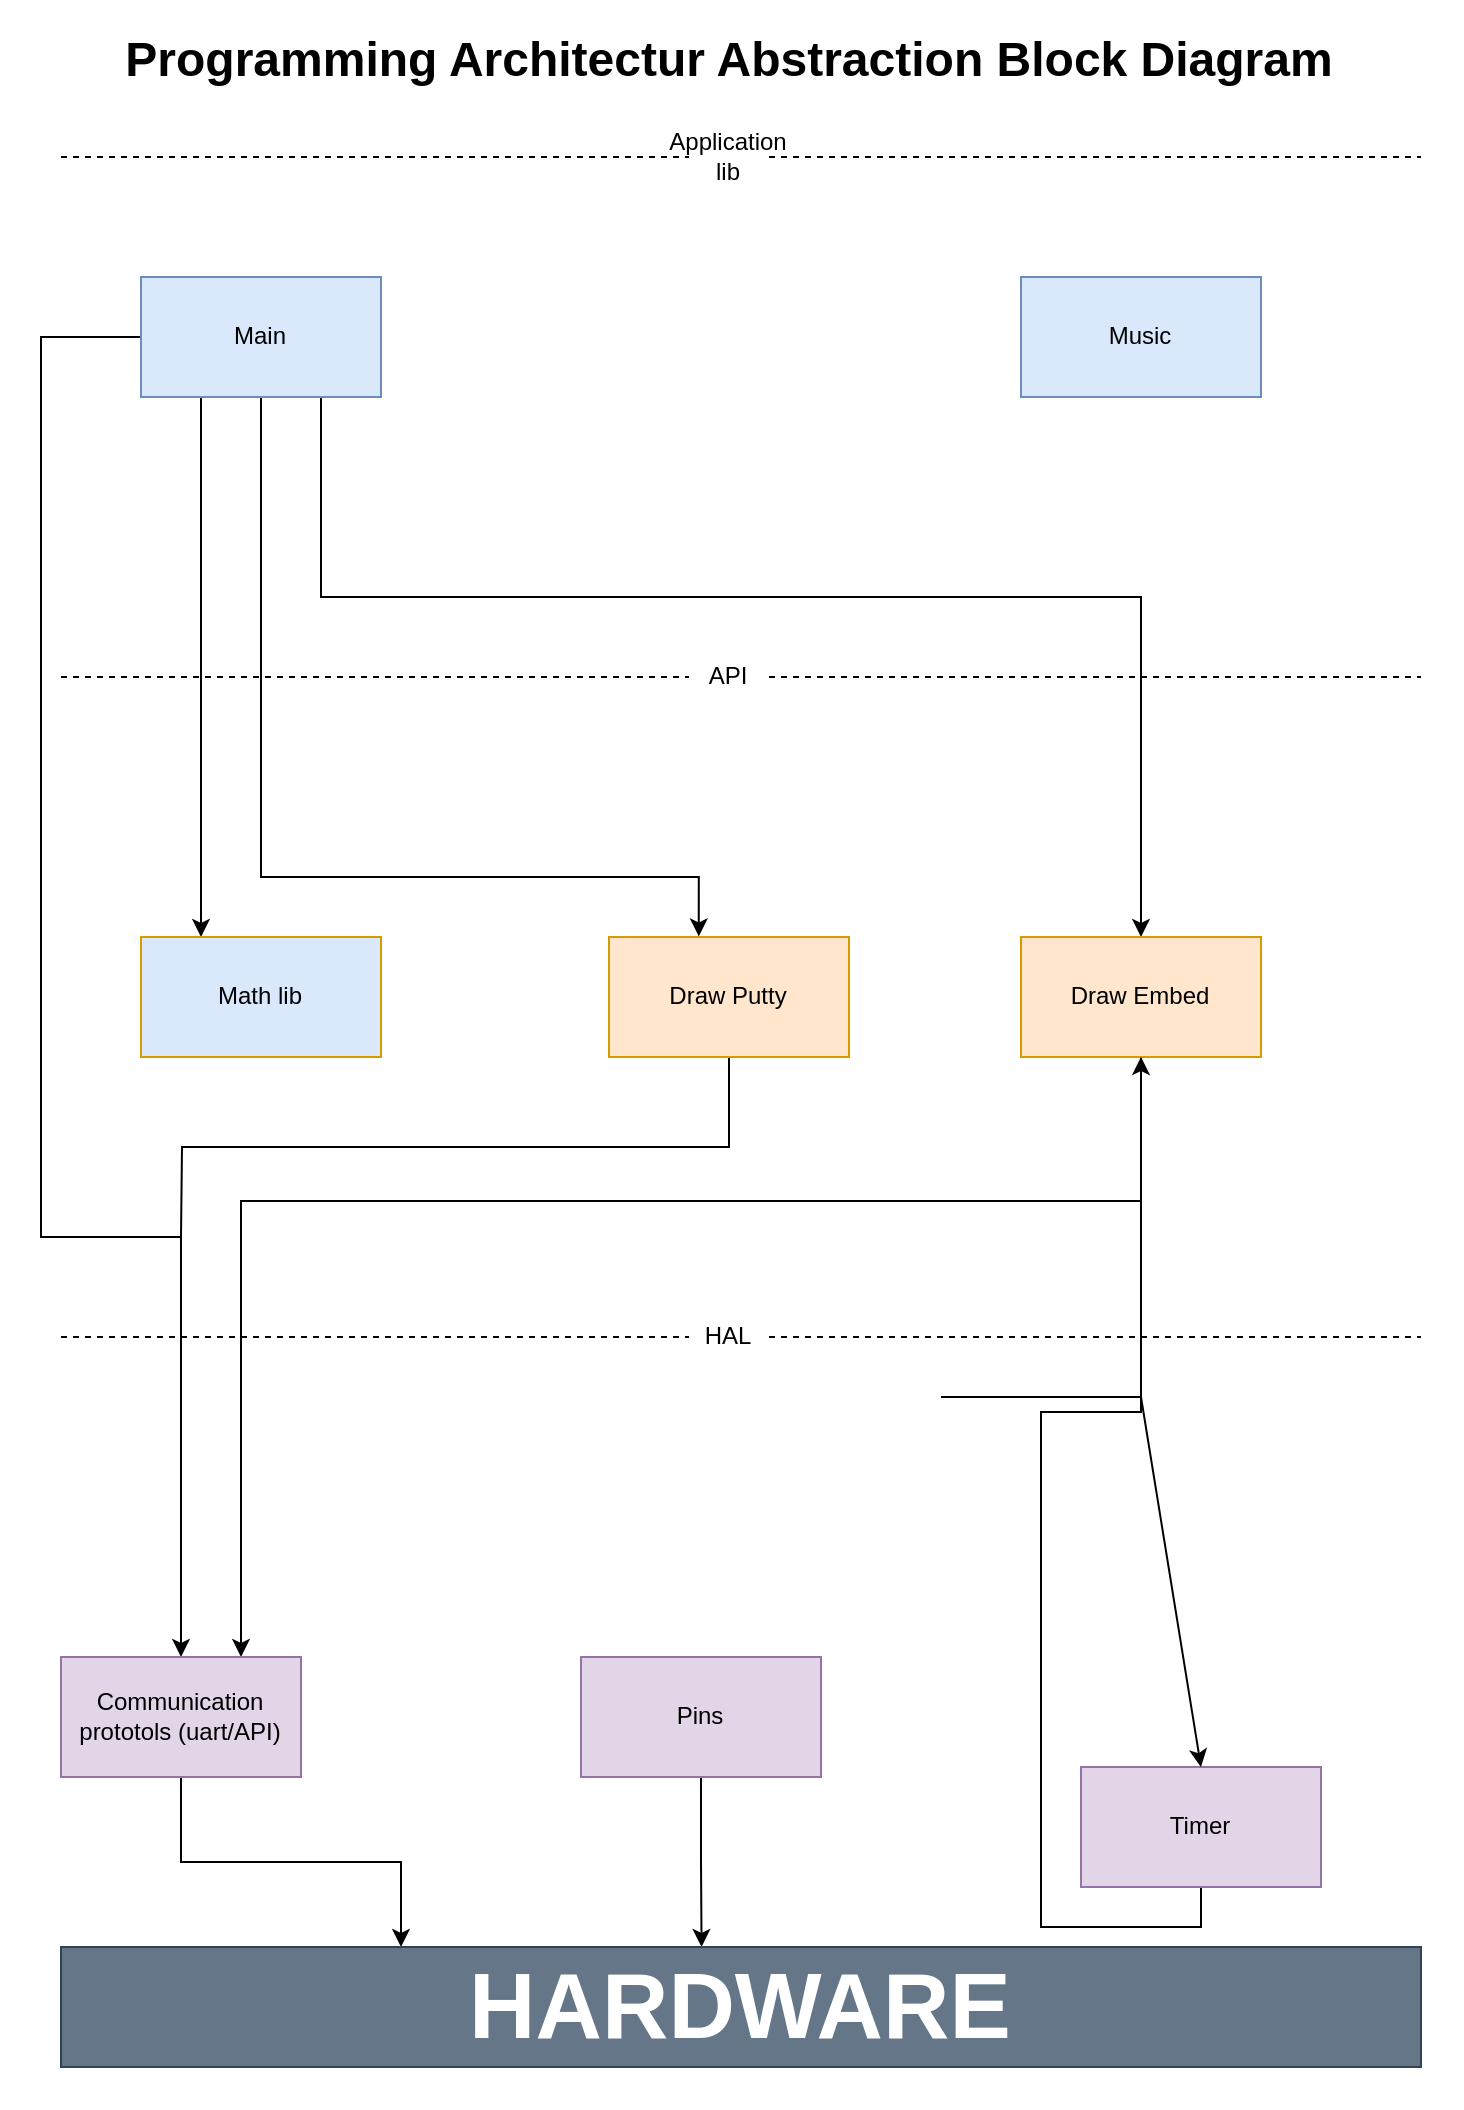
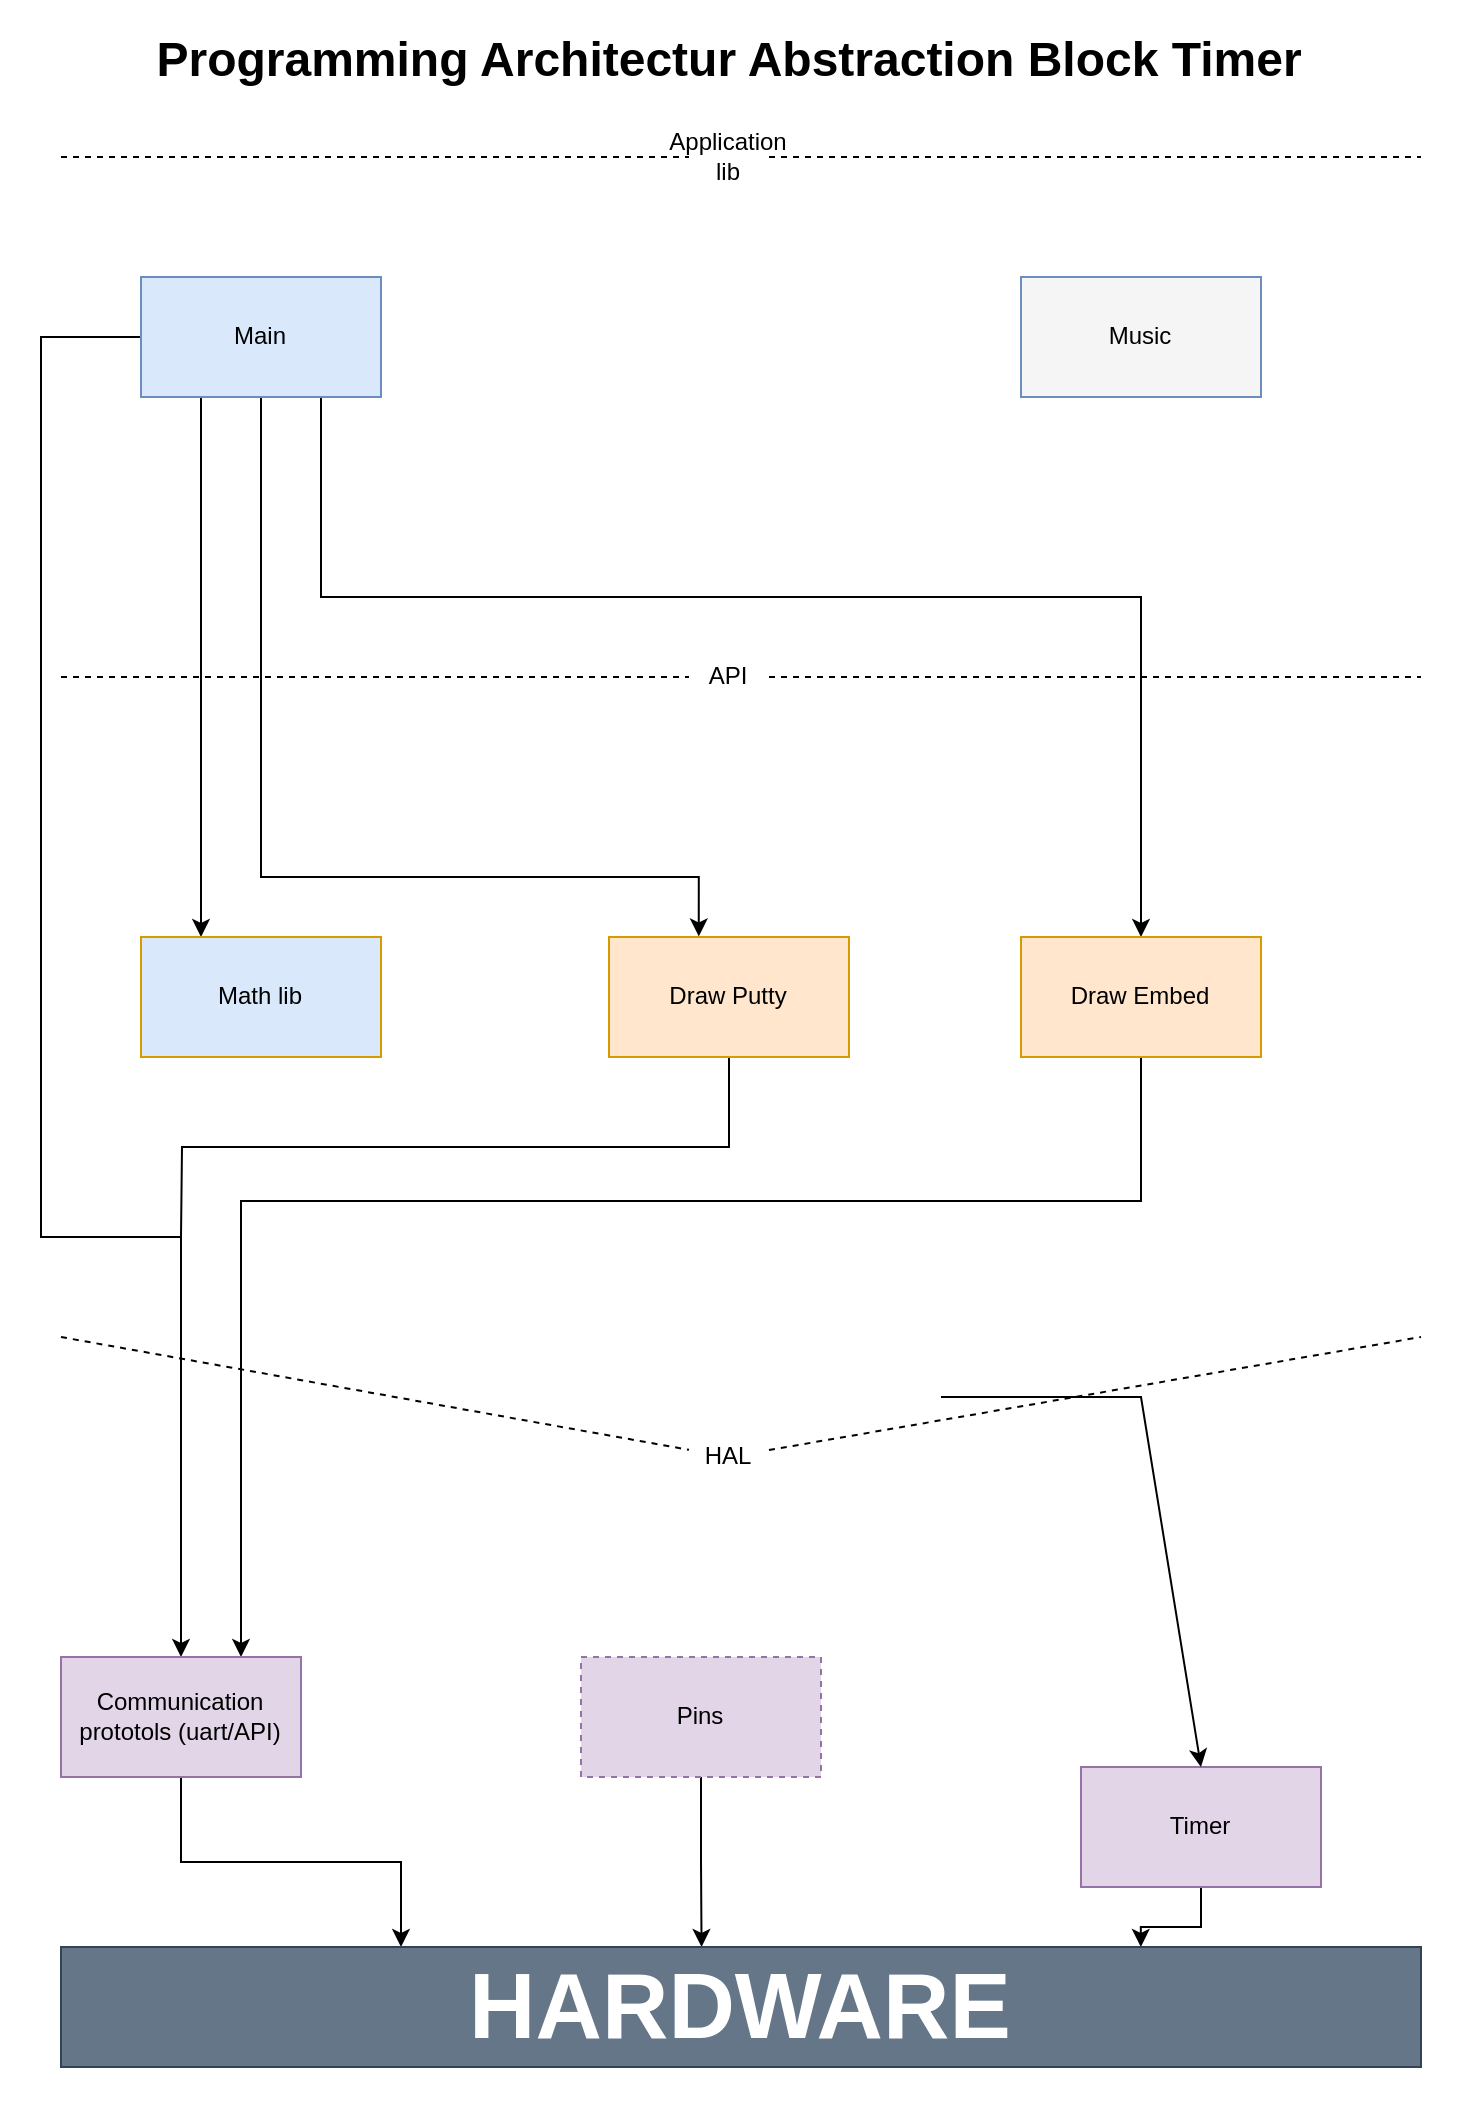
(730, 61) -> (730, 61)
(1141, 337) -> (1141, 337)
(729, 1337) -> (729, 1457)
(1041, 1675) -> (1143, 1927)
(701, 1717) -> (701, 1717)
